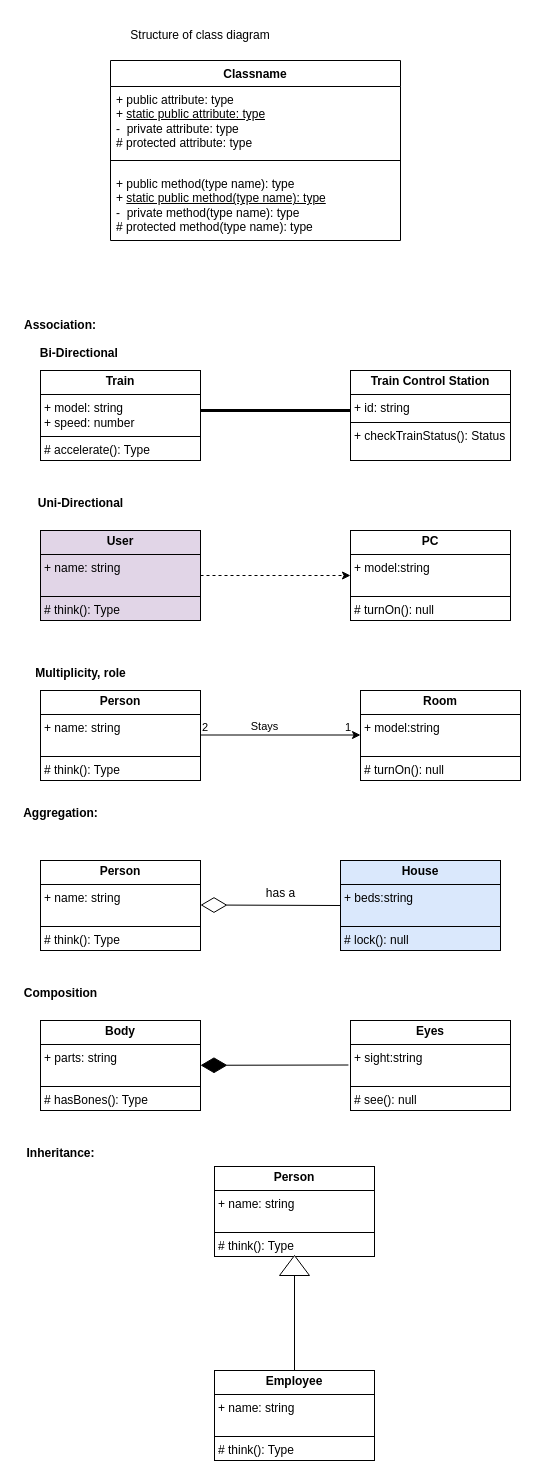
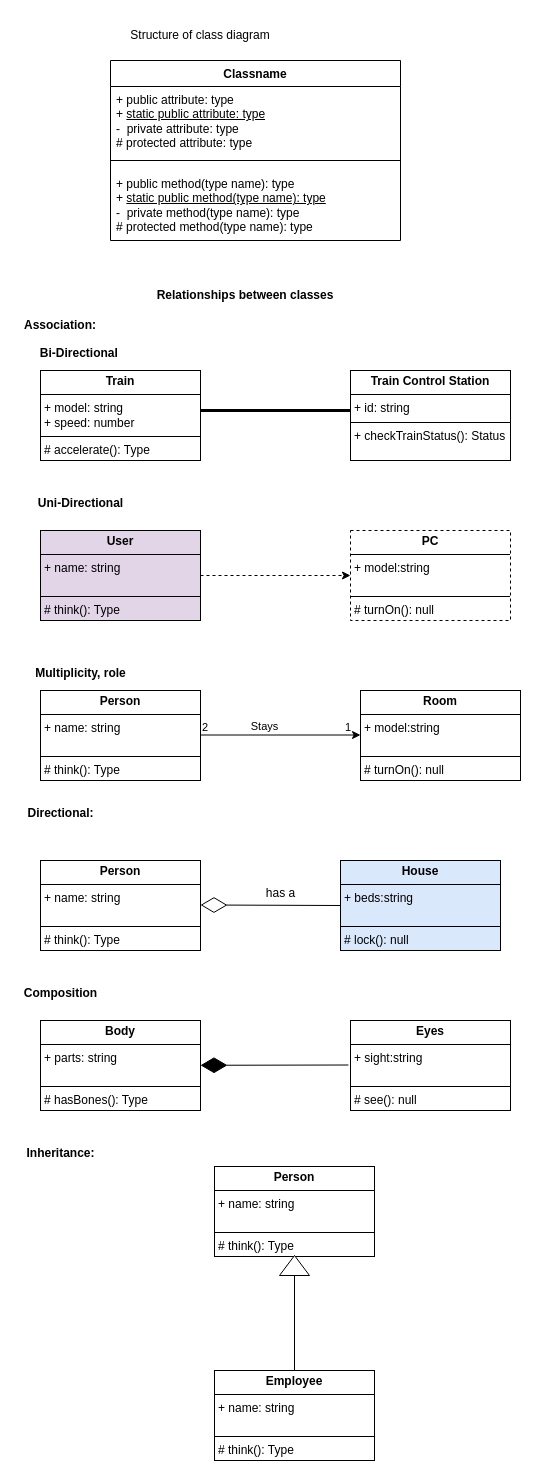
none -> (246, 296)
(431, 576) -> (431, 576)
(61, 814) -> (61, 814)
